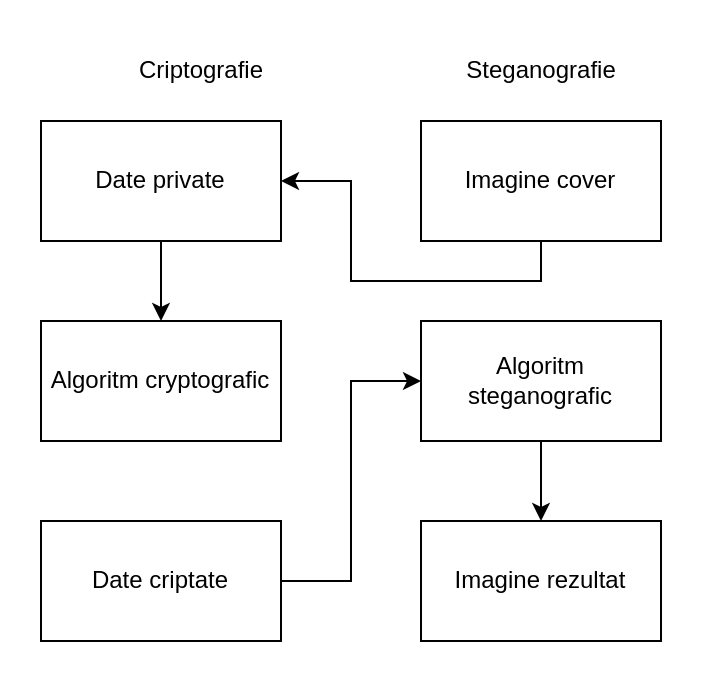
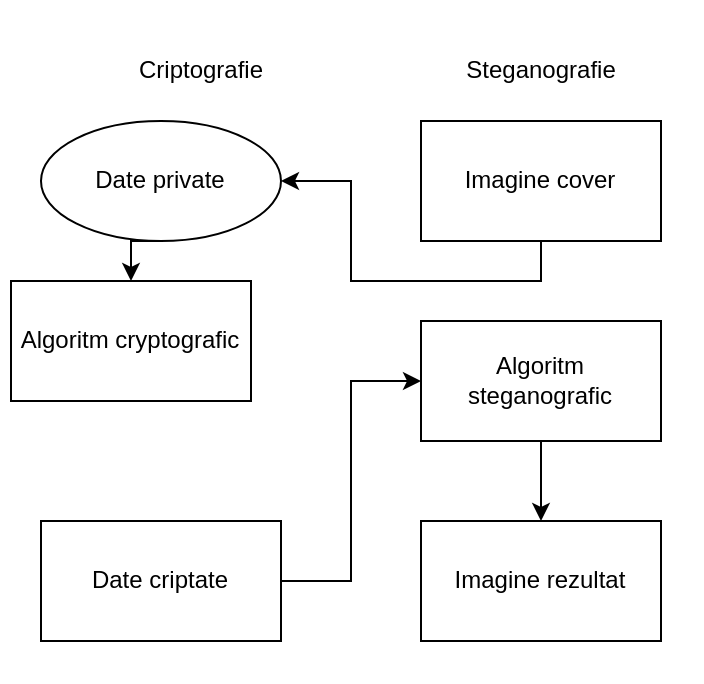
(161, 181) -> (161, 181)
(161, 381) -> (131, 341)
